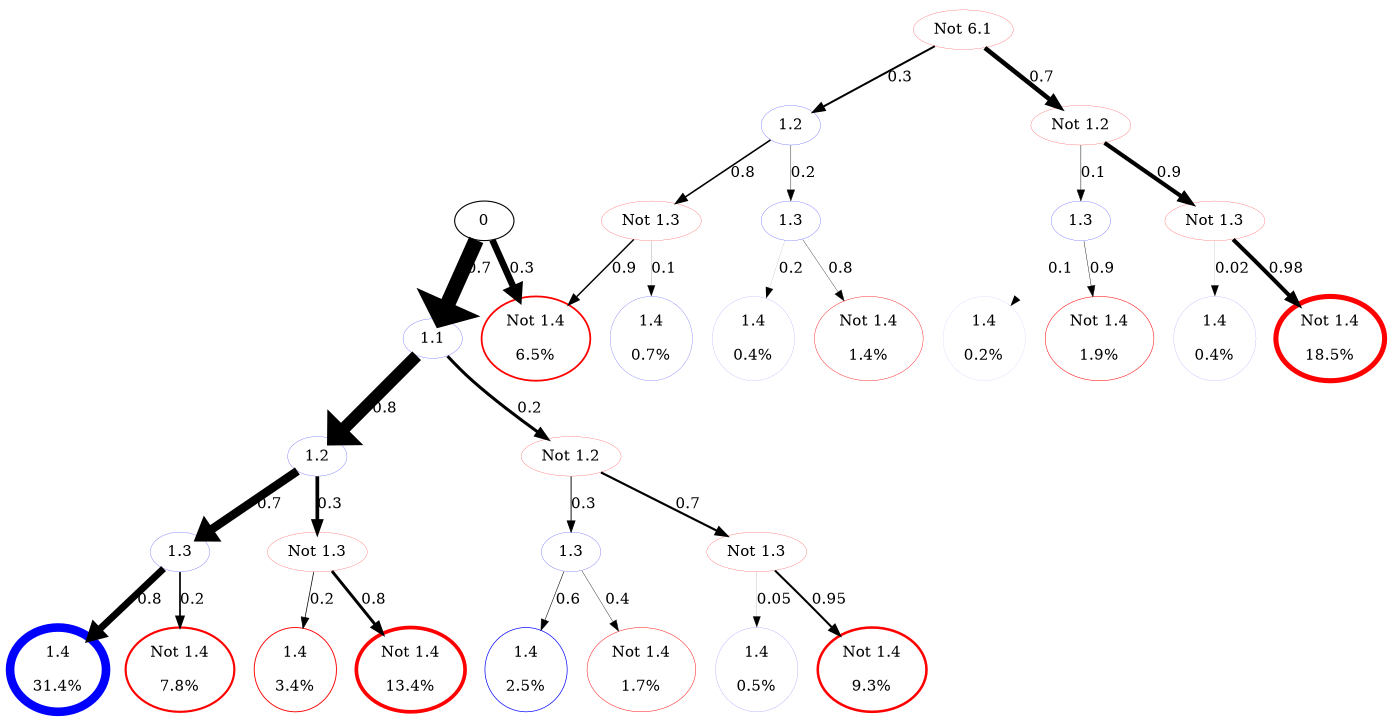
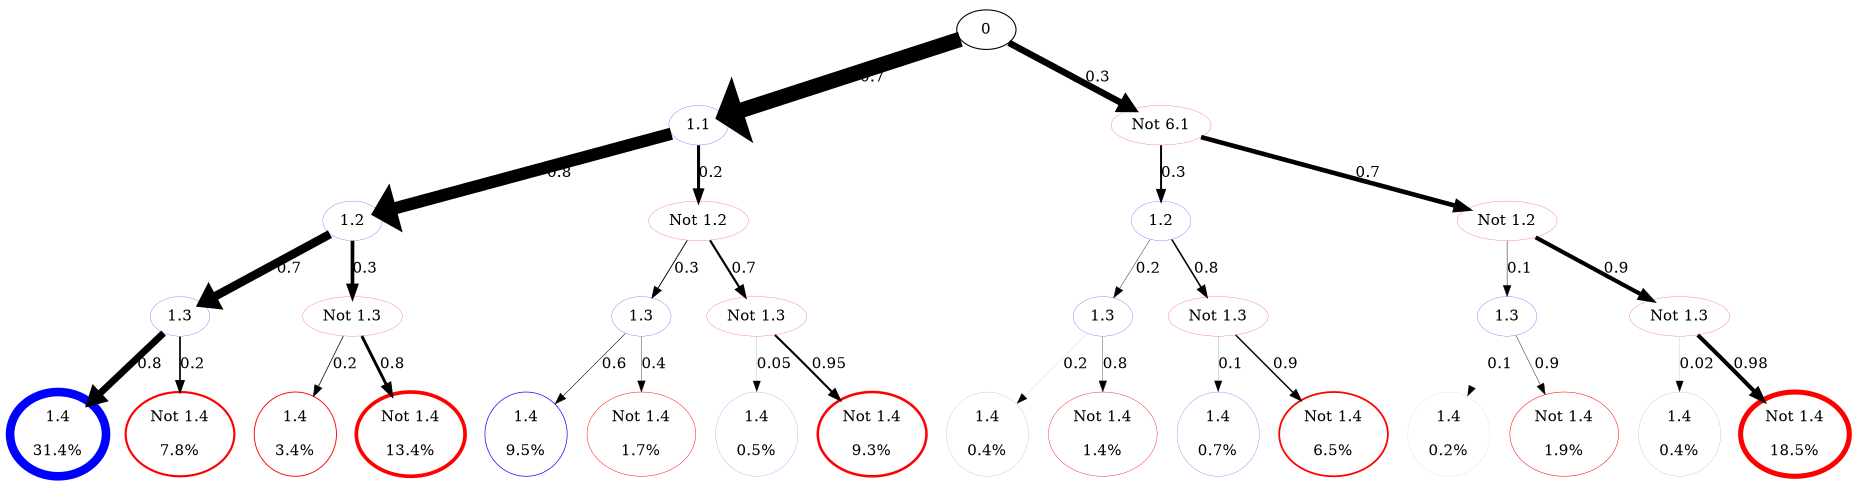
(503, 264) -> (1066, 73)
(526, 670) -> (526, 434)
